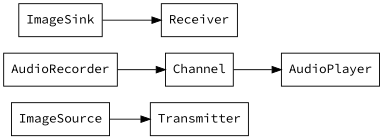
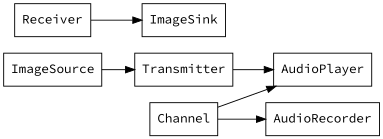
(127, 20) -> (112, 20)
(137, 70) -> (237, 119)
none -> (249, 70)
